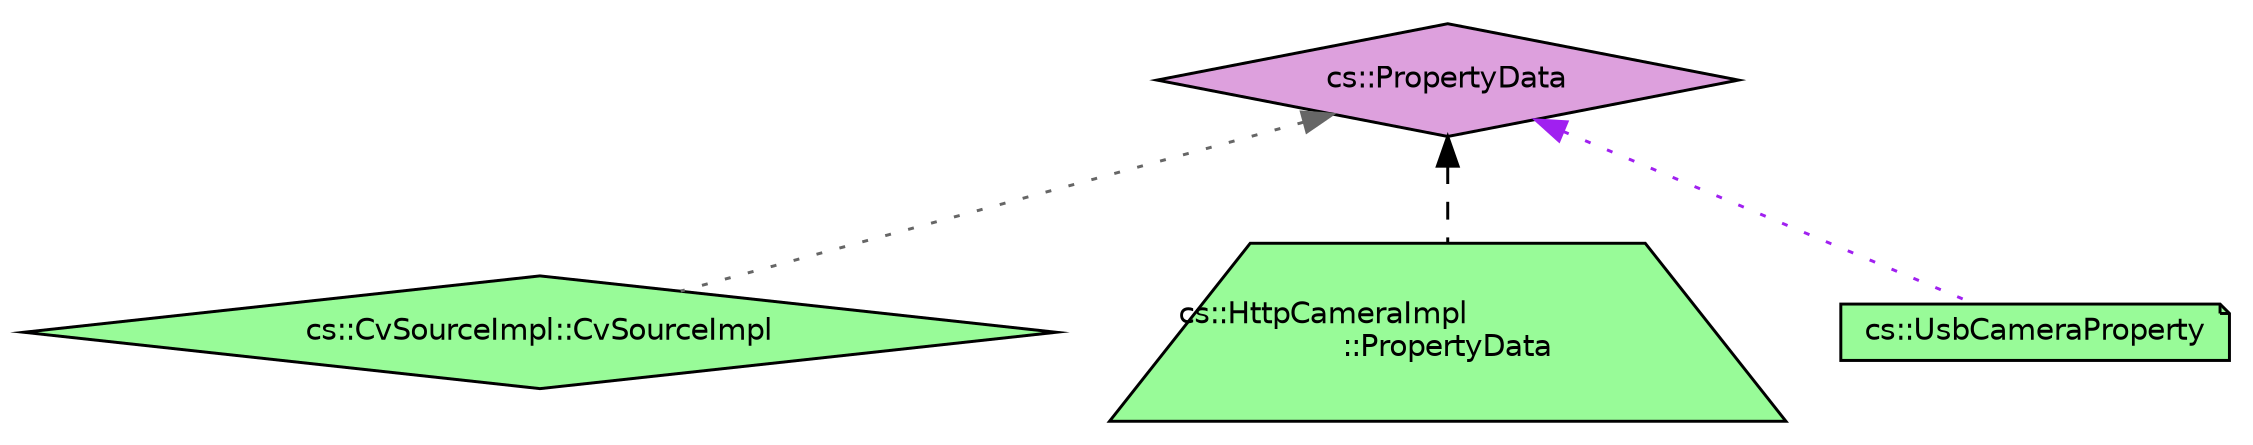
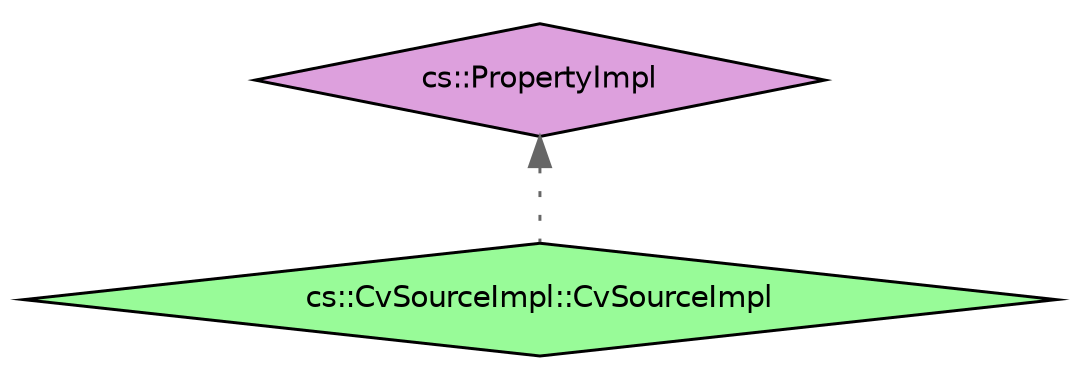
(1448, 80) -> (540, 80)
(1448, 332) -> none
(2035, 332) -> none
